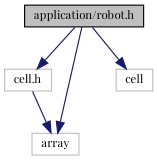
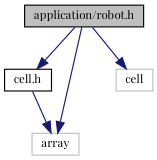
(28, 80) -> (28, 80)
